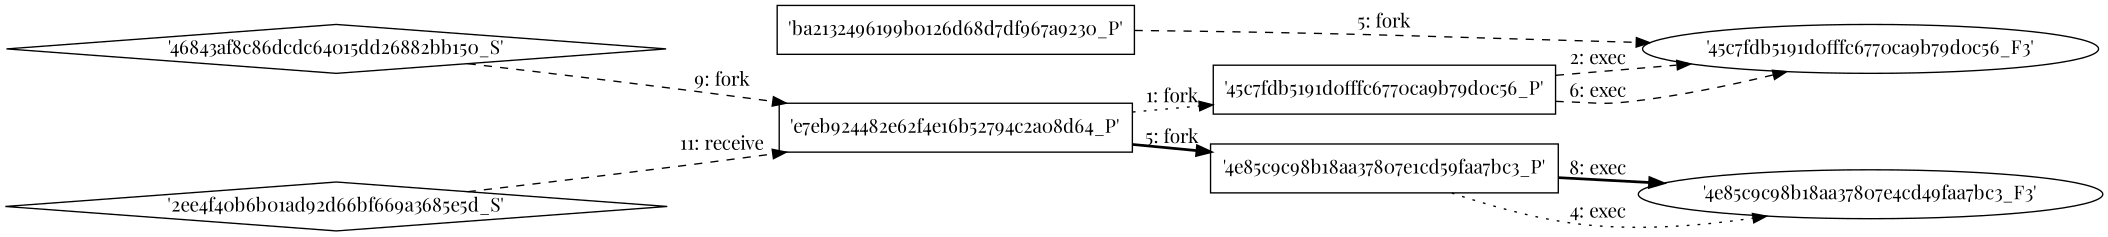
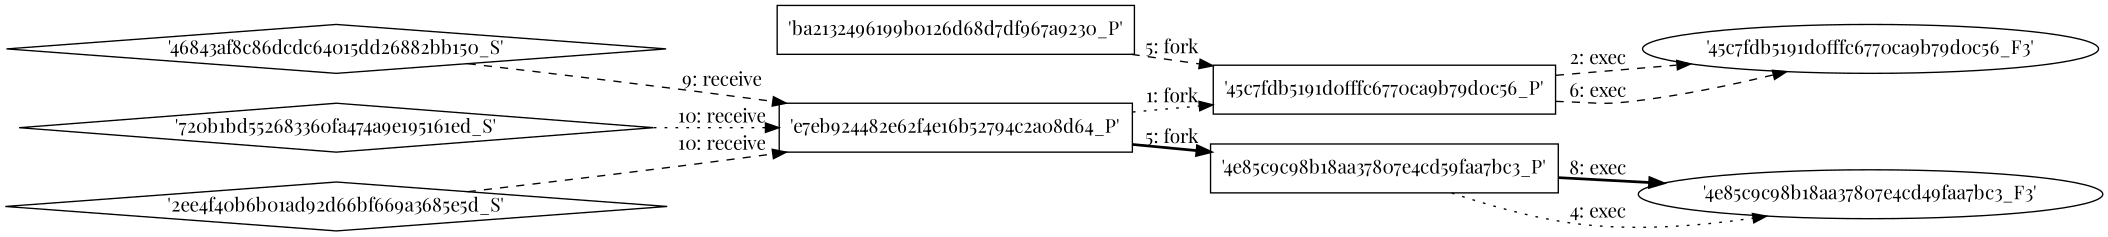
(1385, 35) -> (1165, 59)
(722, 81) -> (722, 81)
none -> (336, 128)
(722, 145) -> (722, 145)
(1384, 168) -> (1384, 168)
